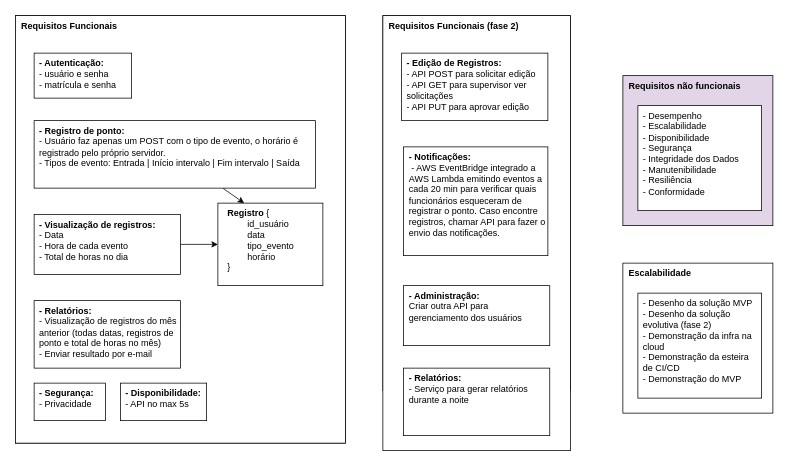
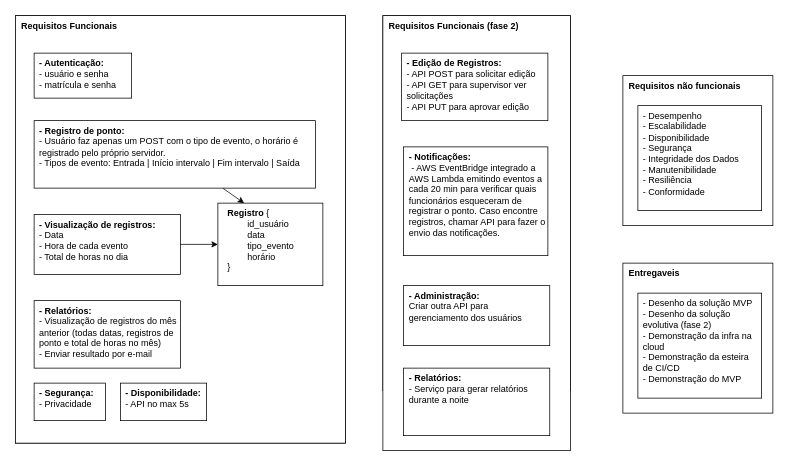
(685, 86) -> (685, 86)
(659, 274) -> (655, 274)
